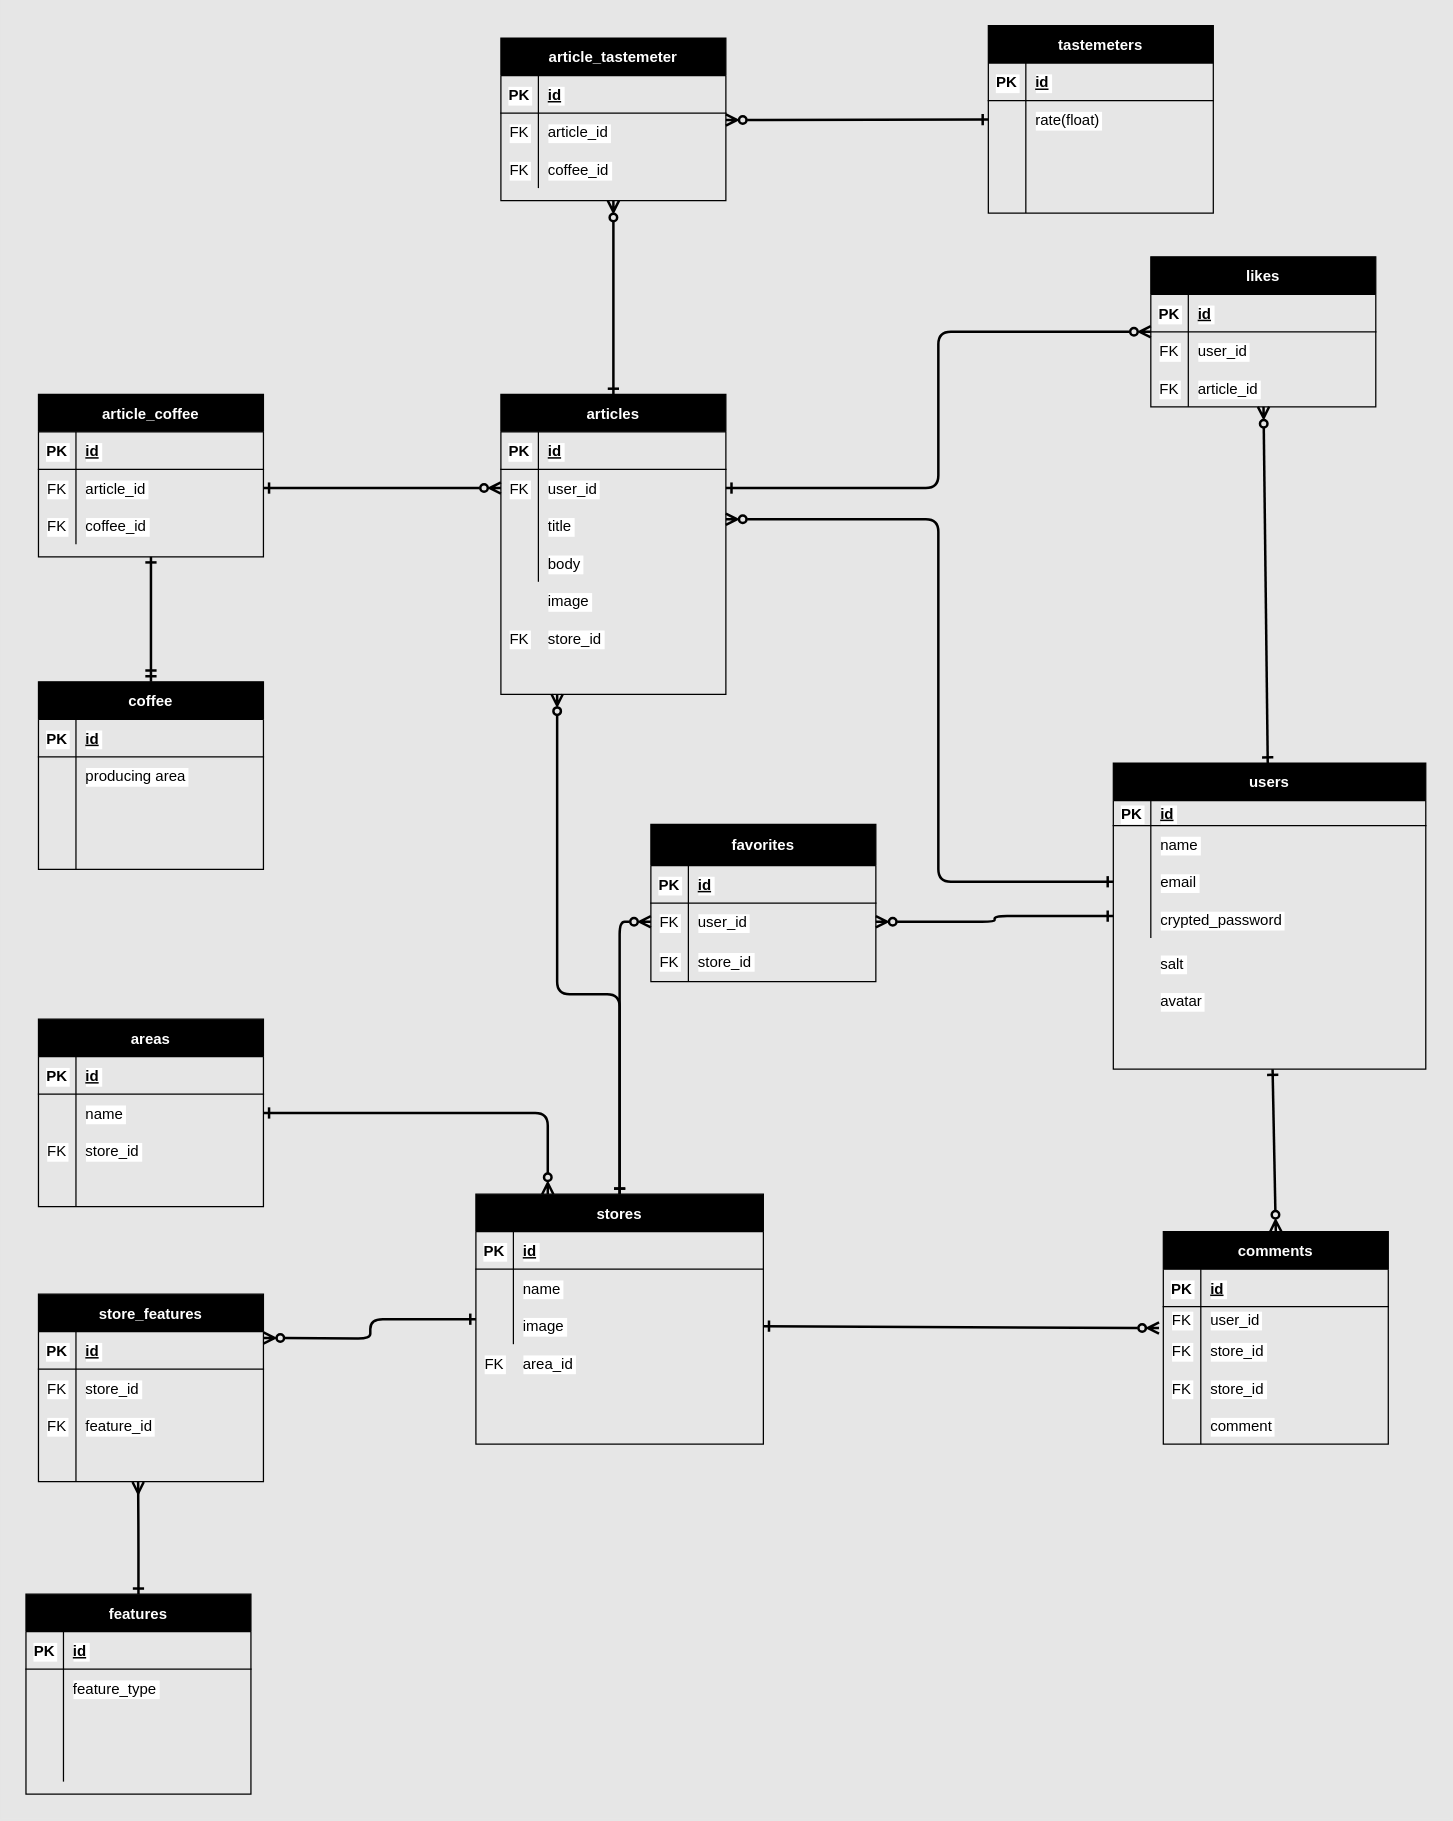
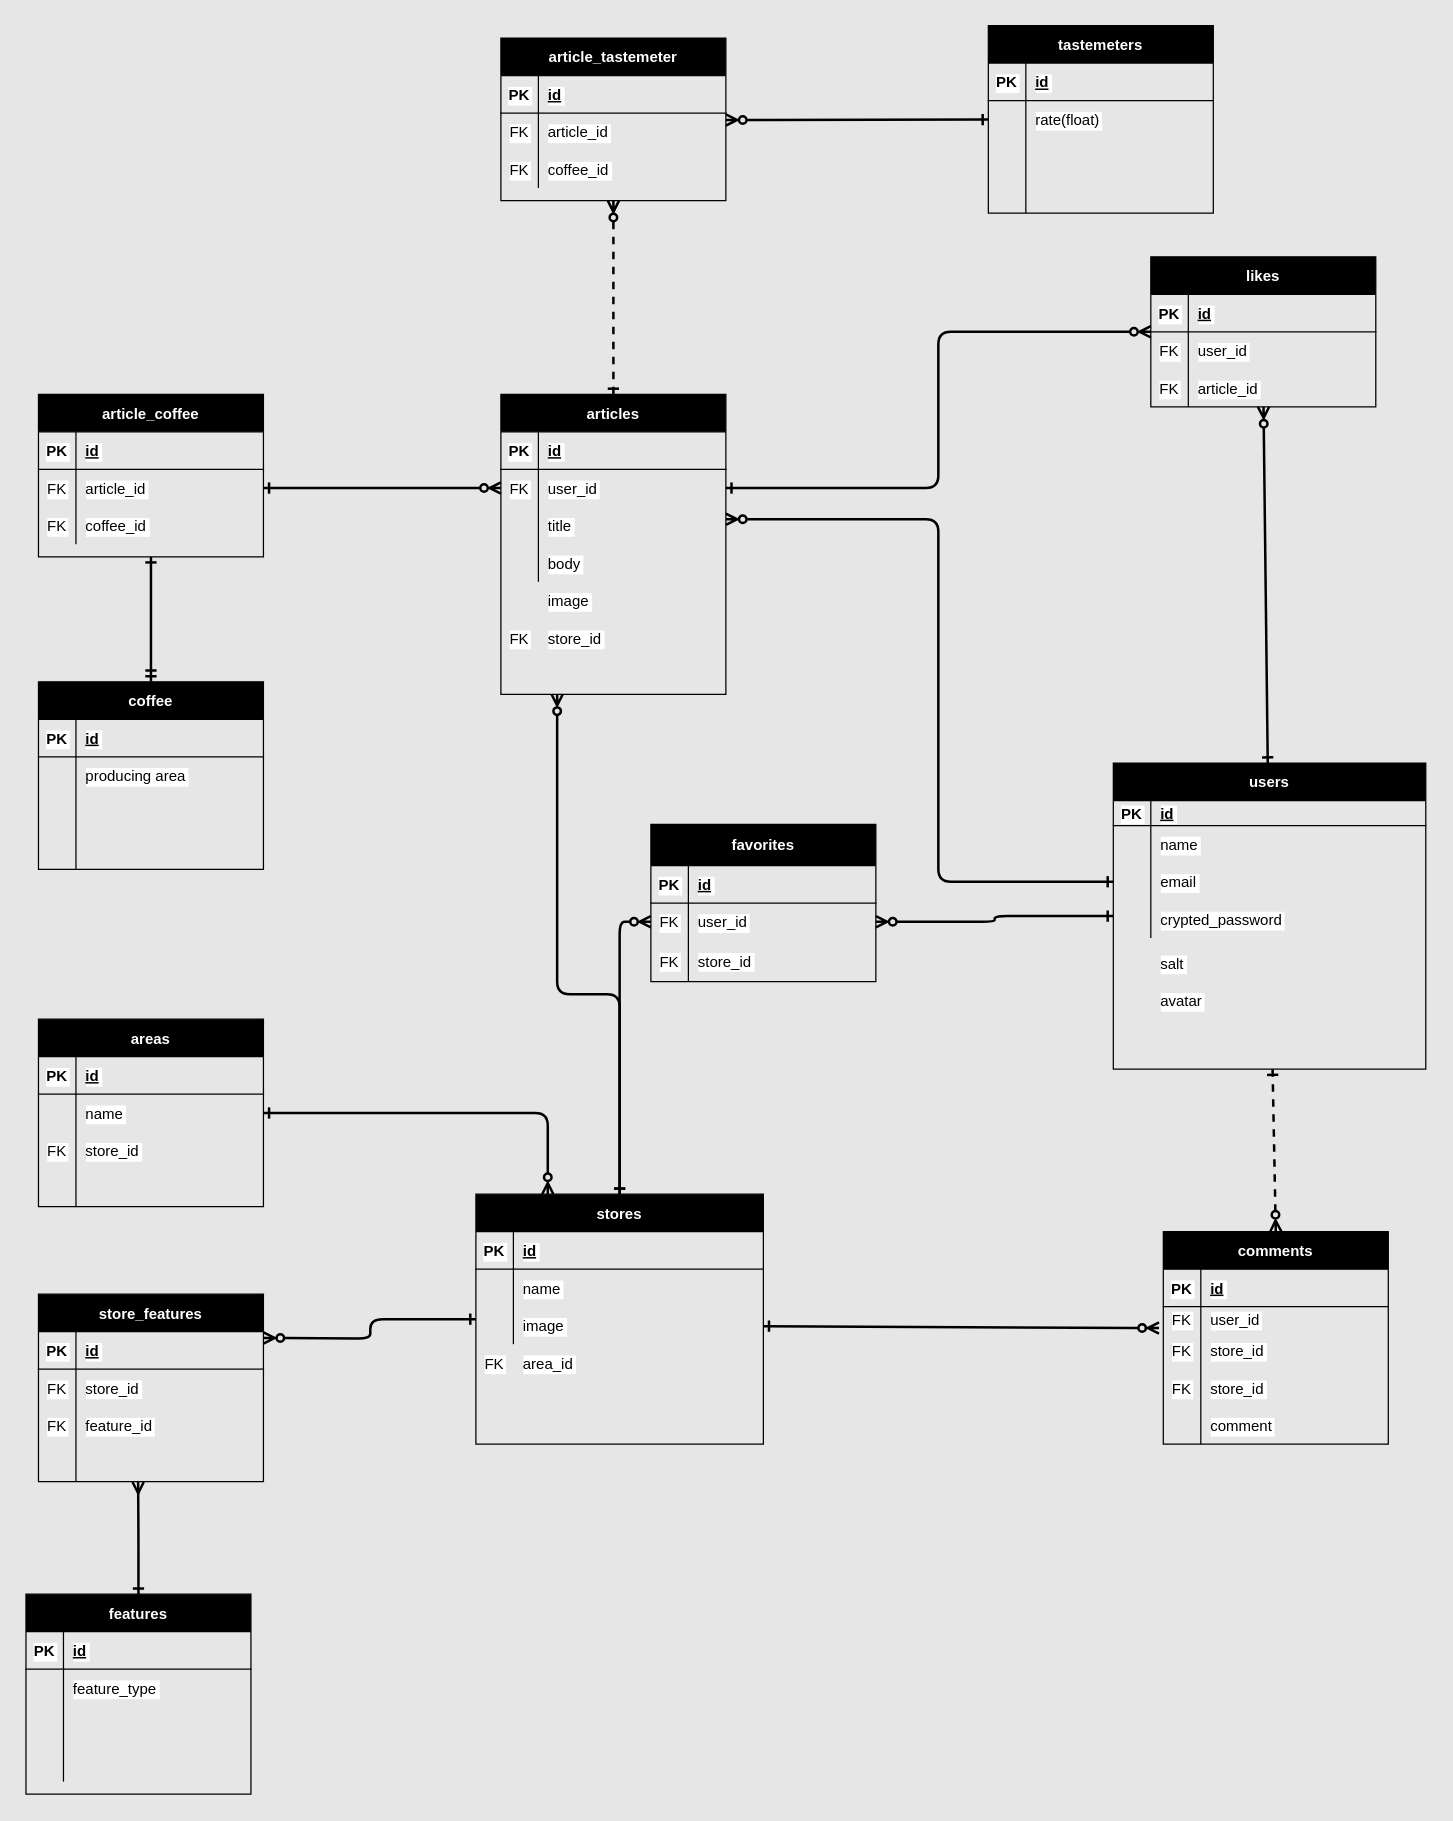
(613, 308) -> (613, 308)
(1274, 1139) -> (1274, 1139)
